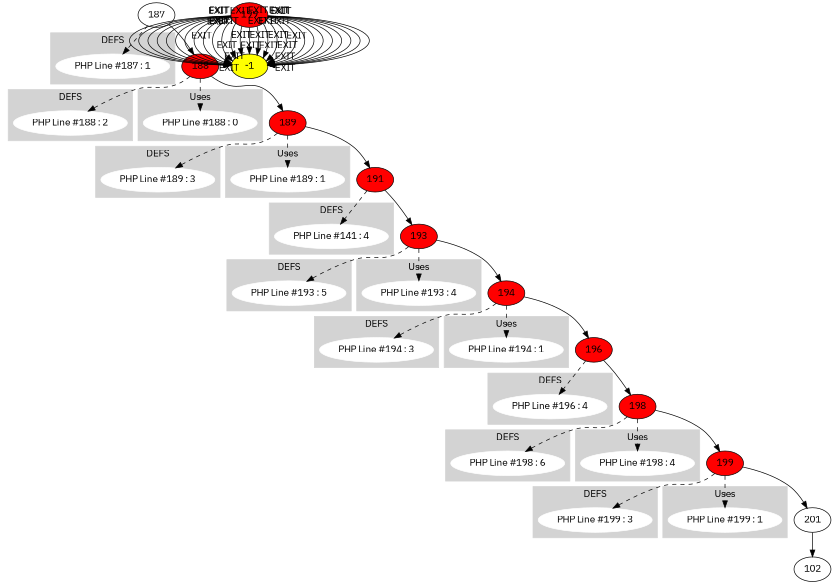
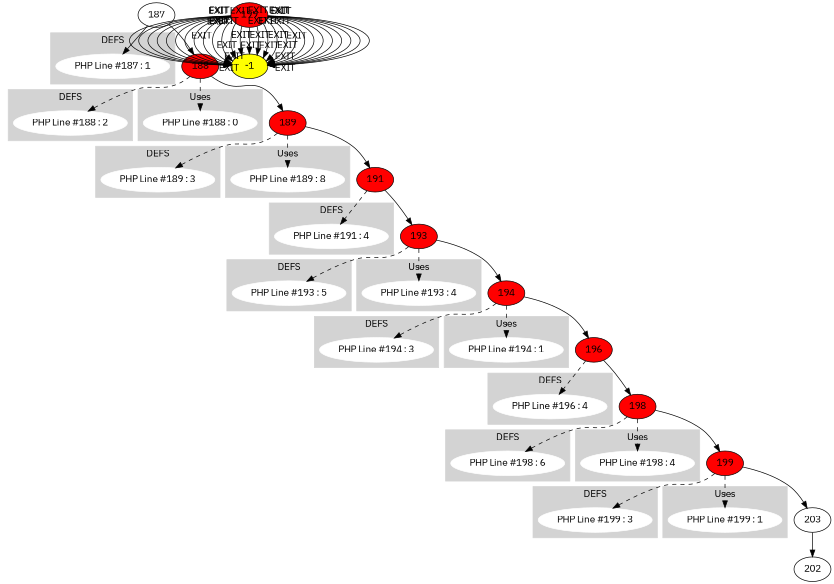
(137, 37) -> (137, 37)
(288, 180) -> (288, 180)
(331, 236) -> (331, 236)
(812, 520) -> (812, 520)
(812, 569) -> (812, 569)
